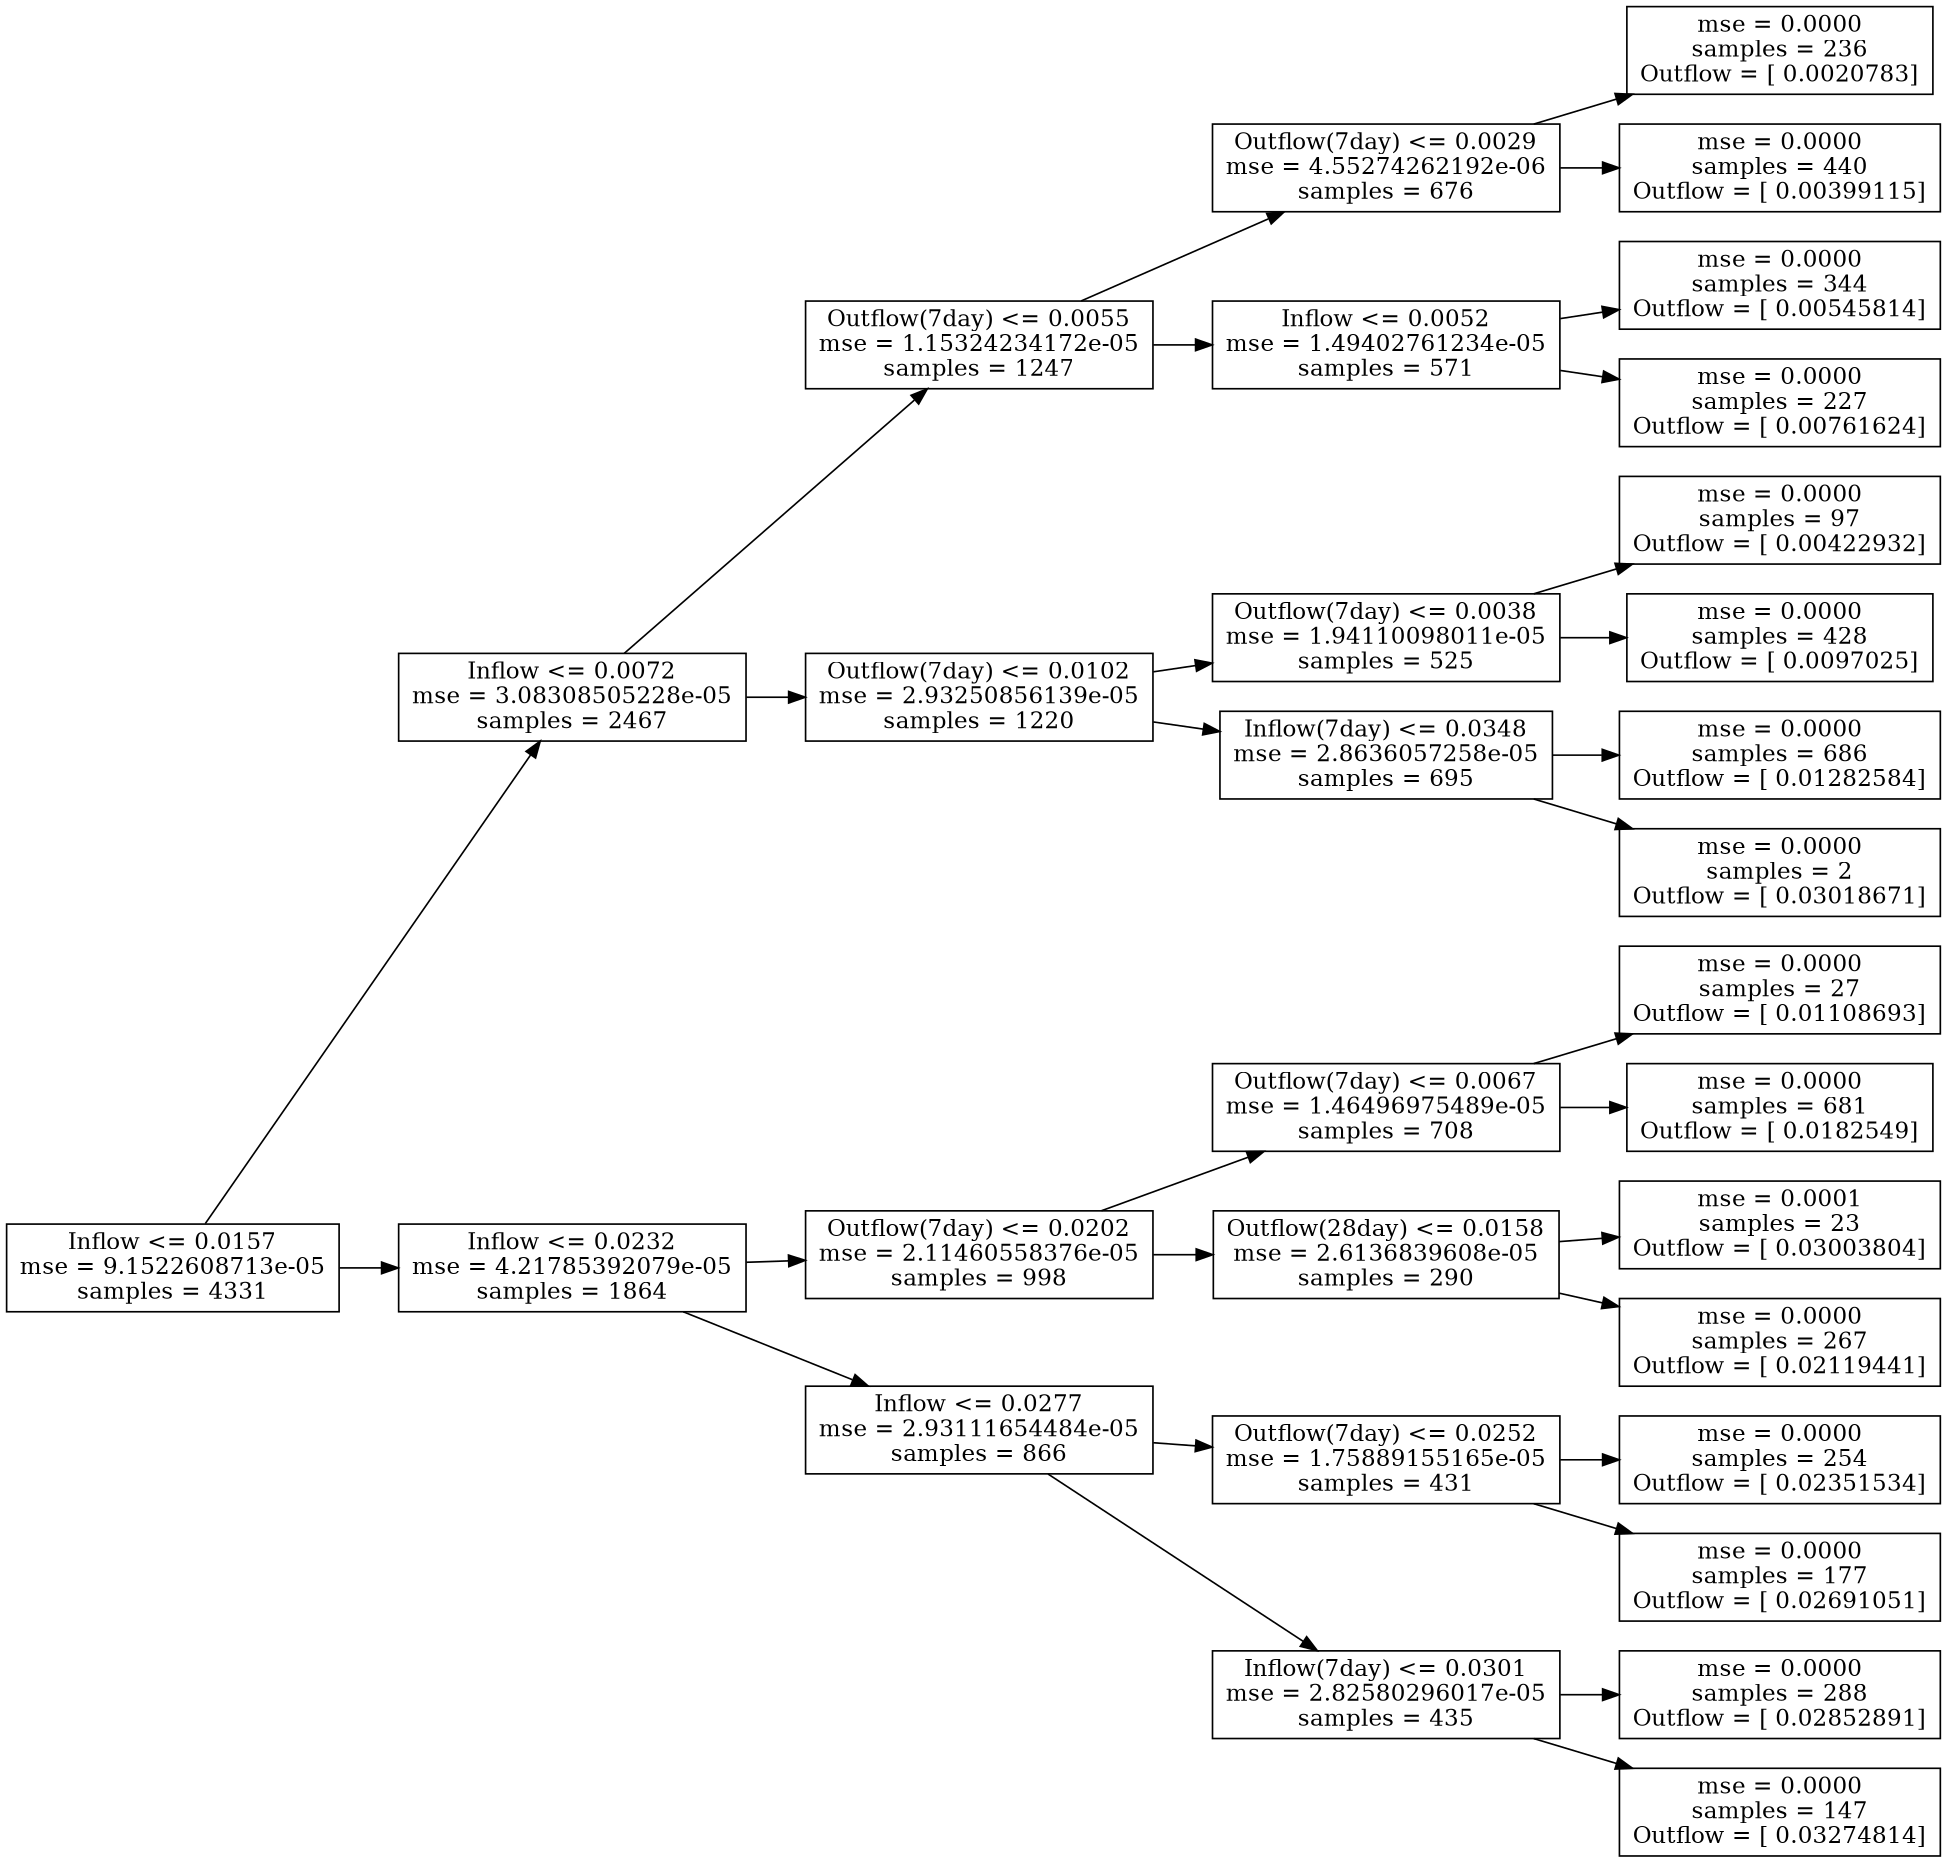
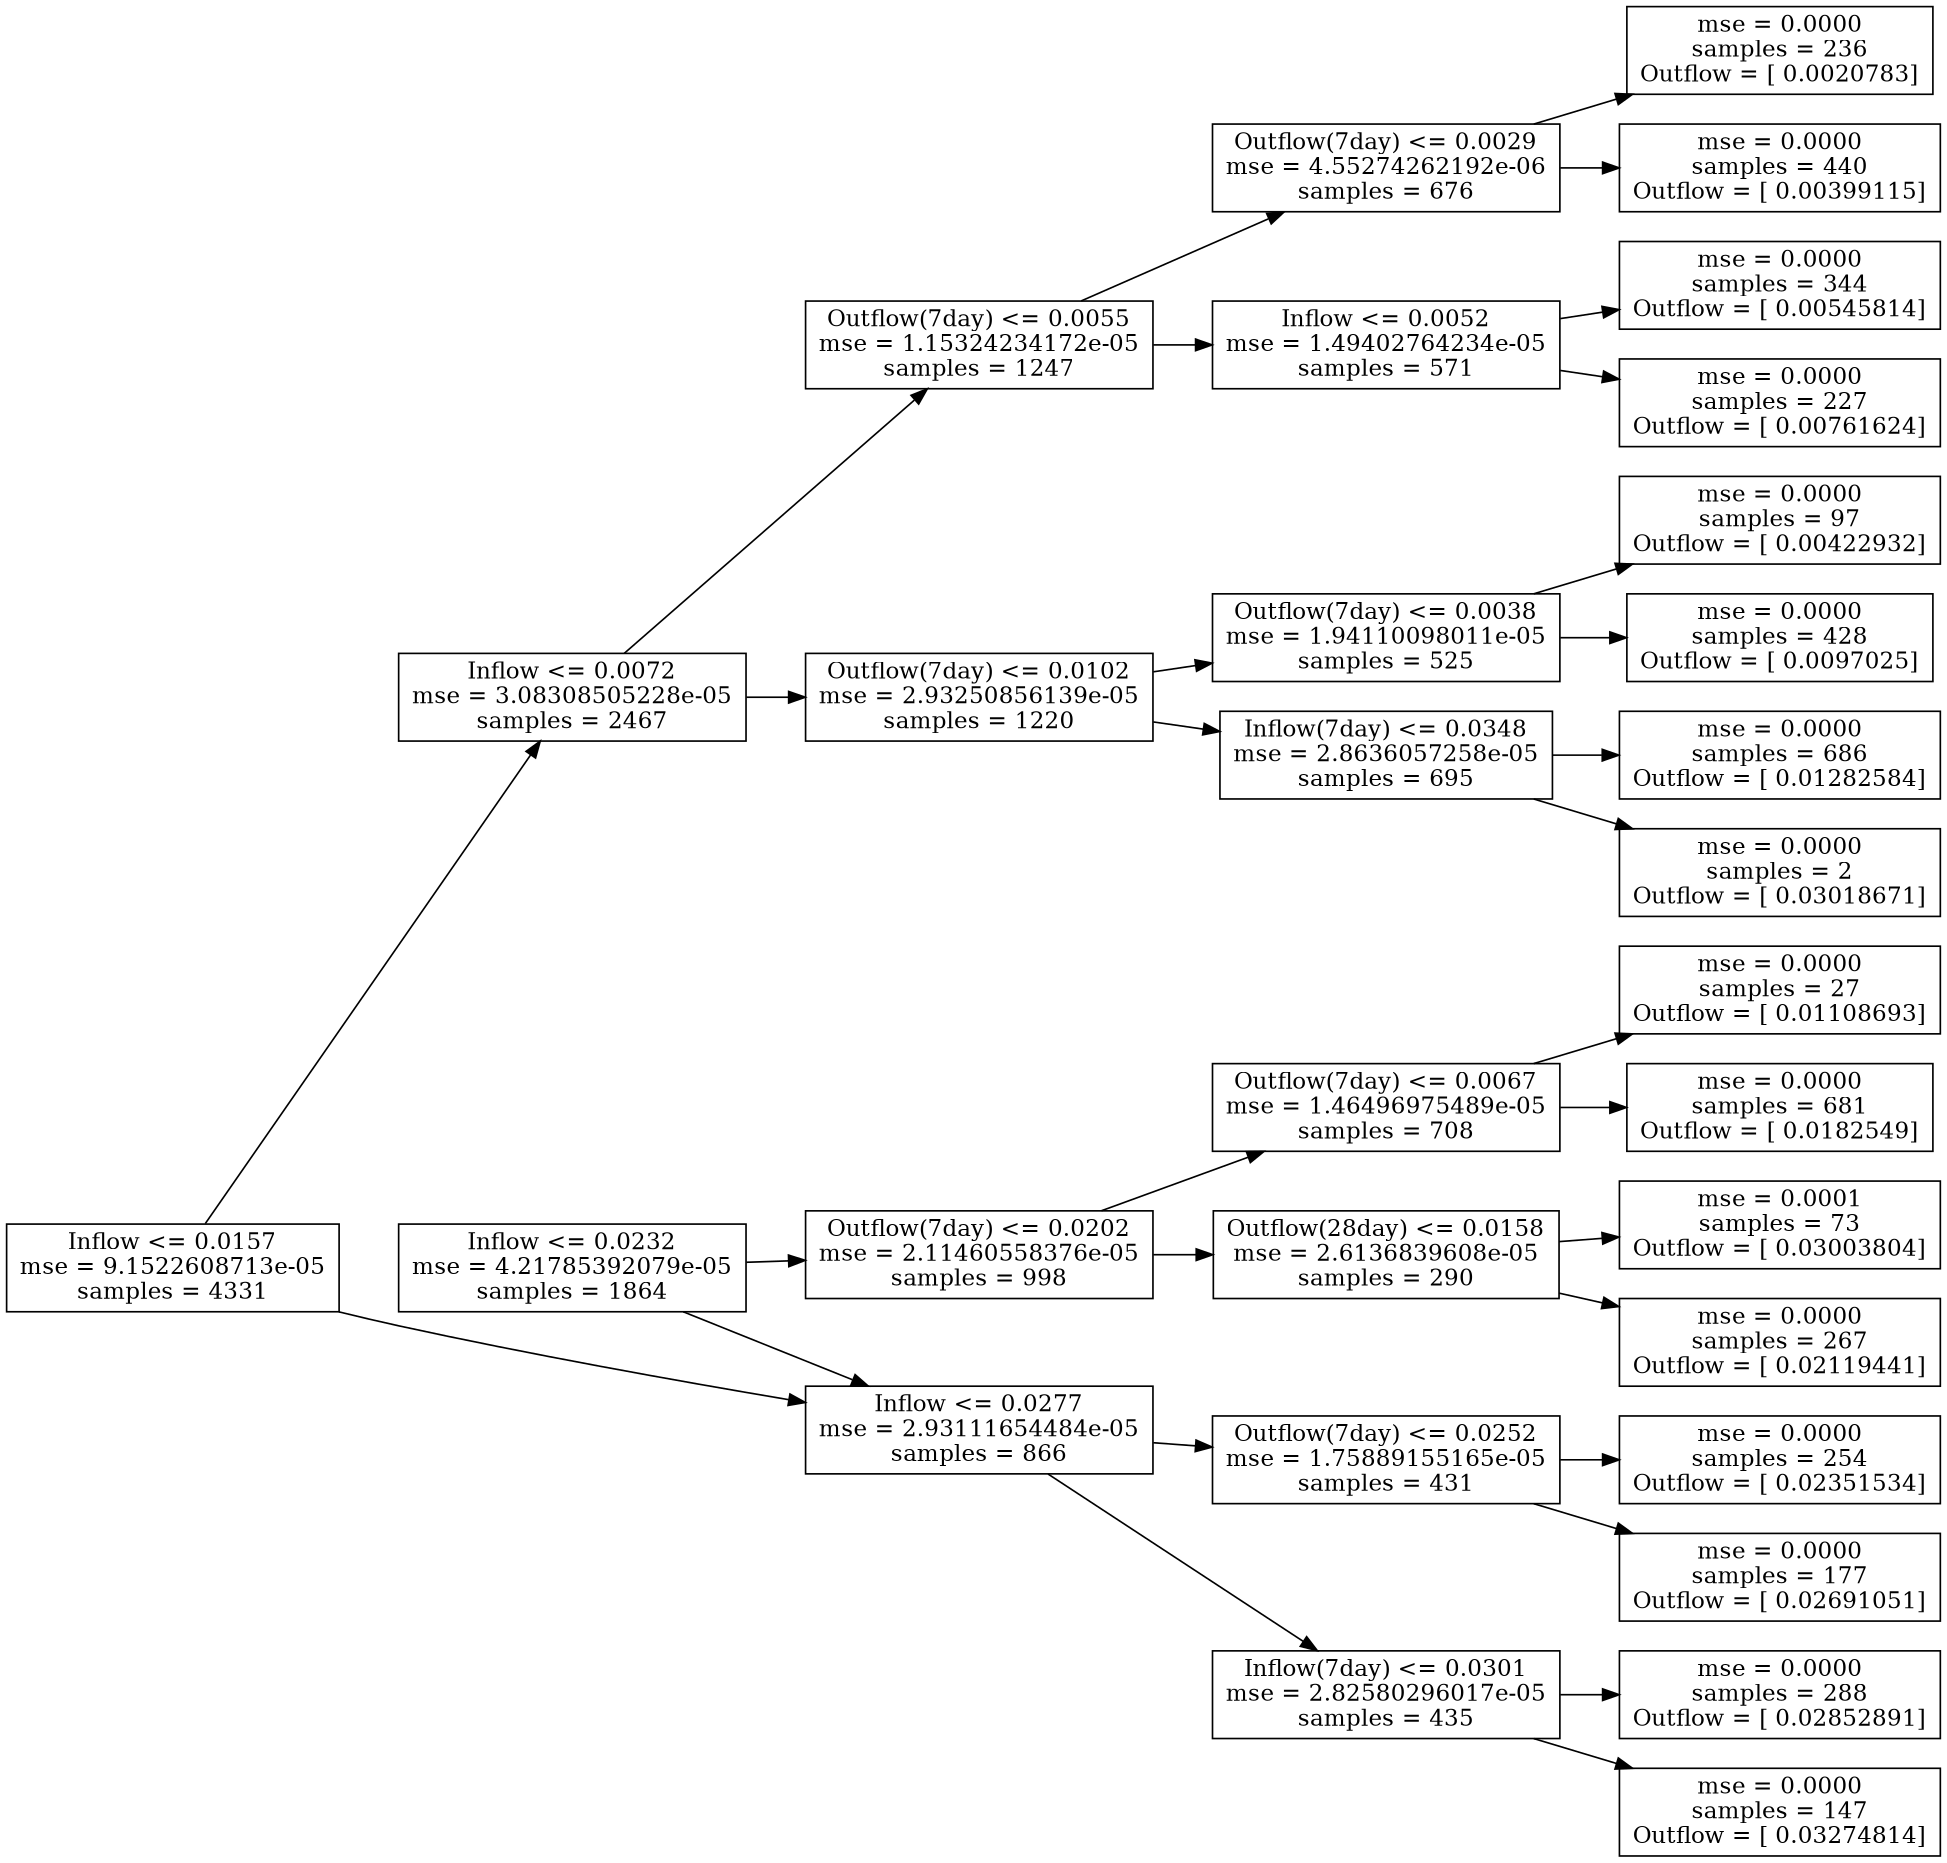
(1386, 345) -> (1386, 345)
(1780, 1225) -> (1780, 1225)
(360, 1268) -> (563, 1359)
